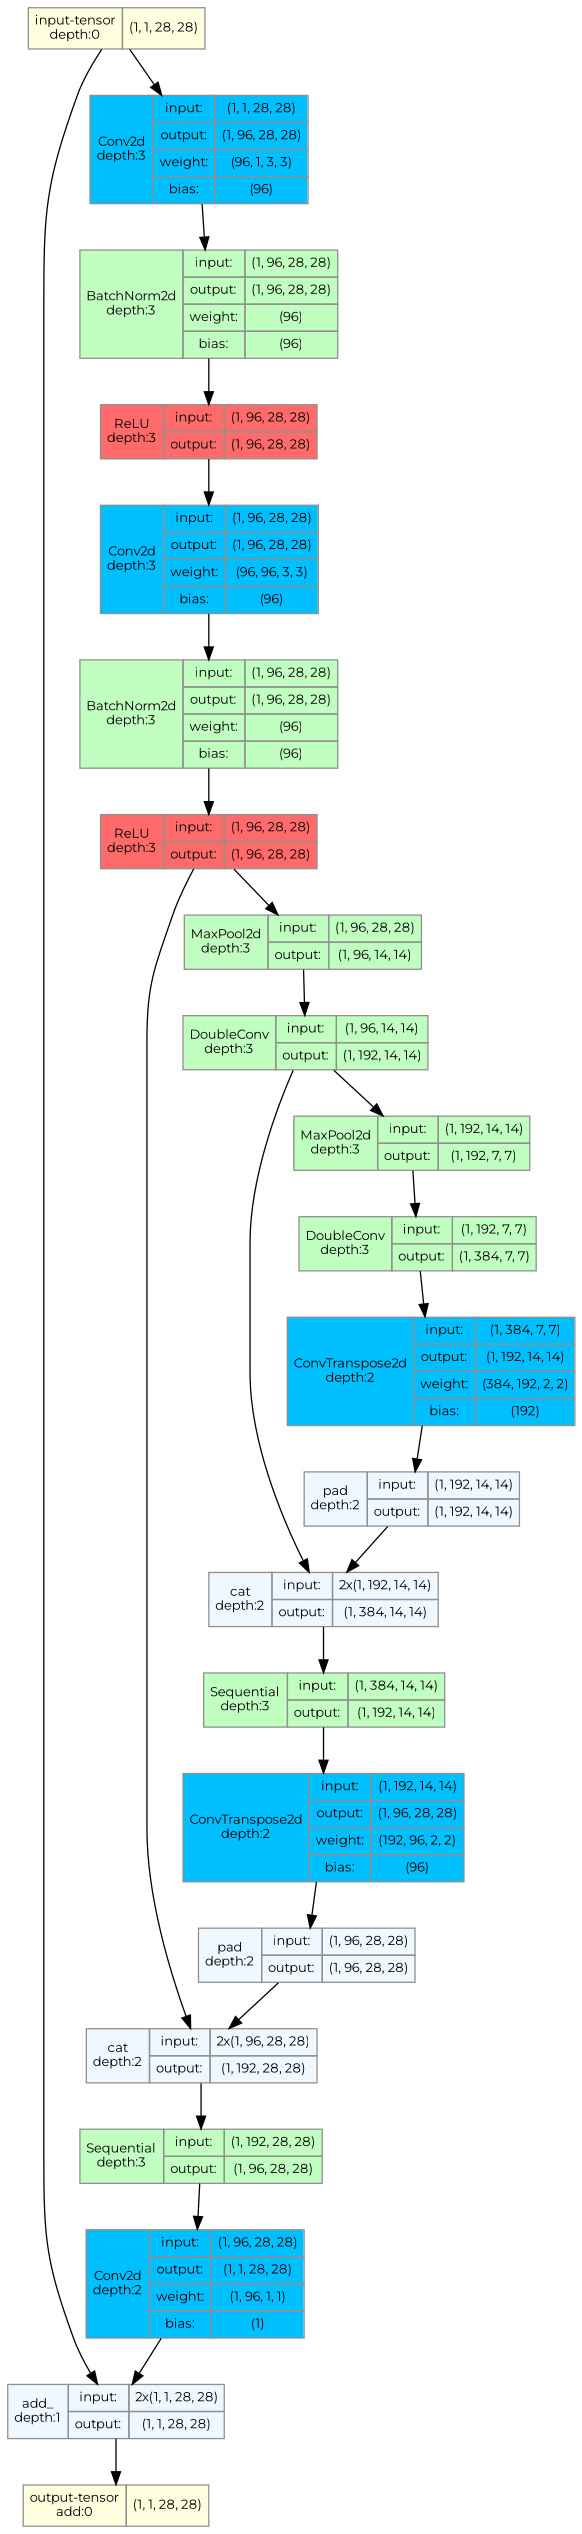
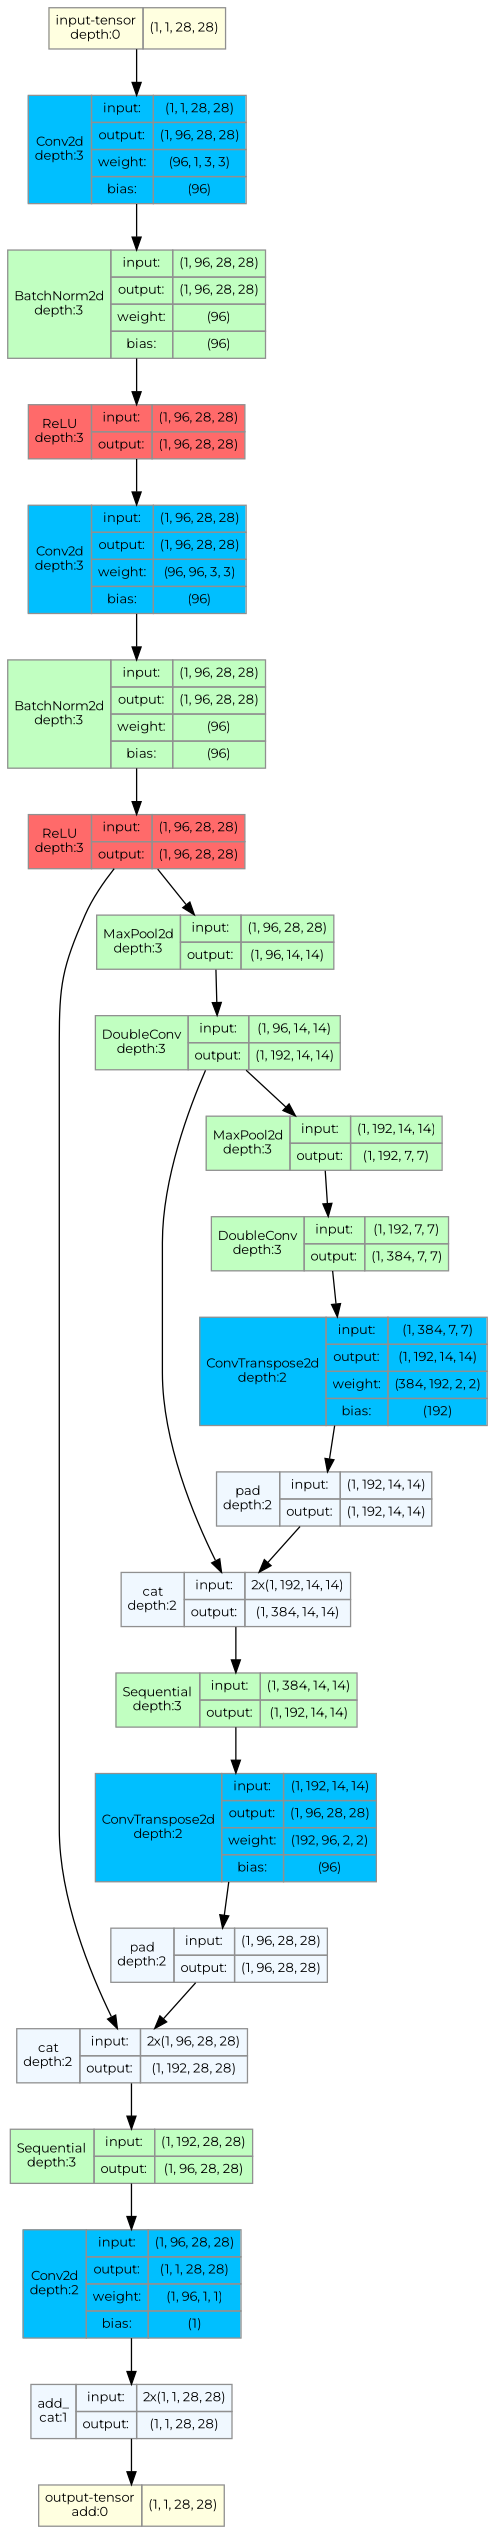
(44, 1210) -> none
(38, 2418) -> (53, 2418)
